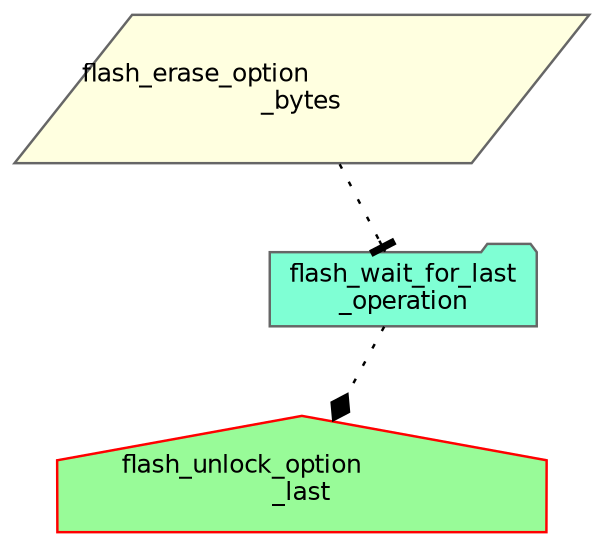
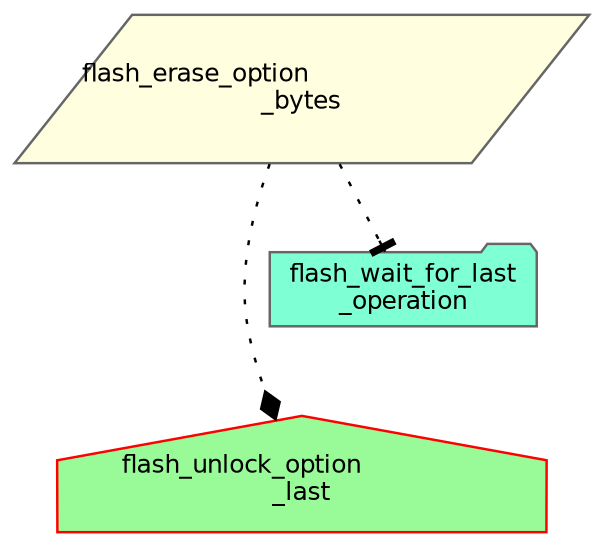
(366, 360) -> (245, 277)
